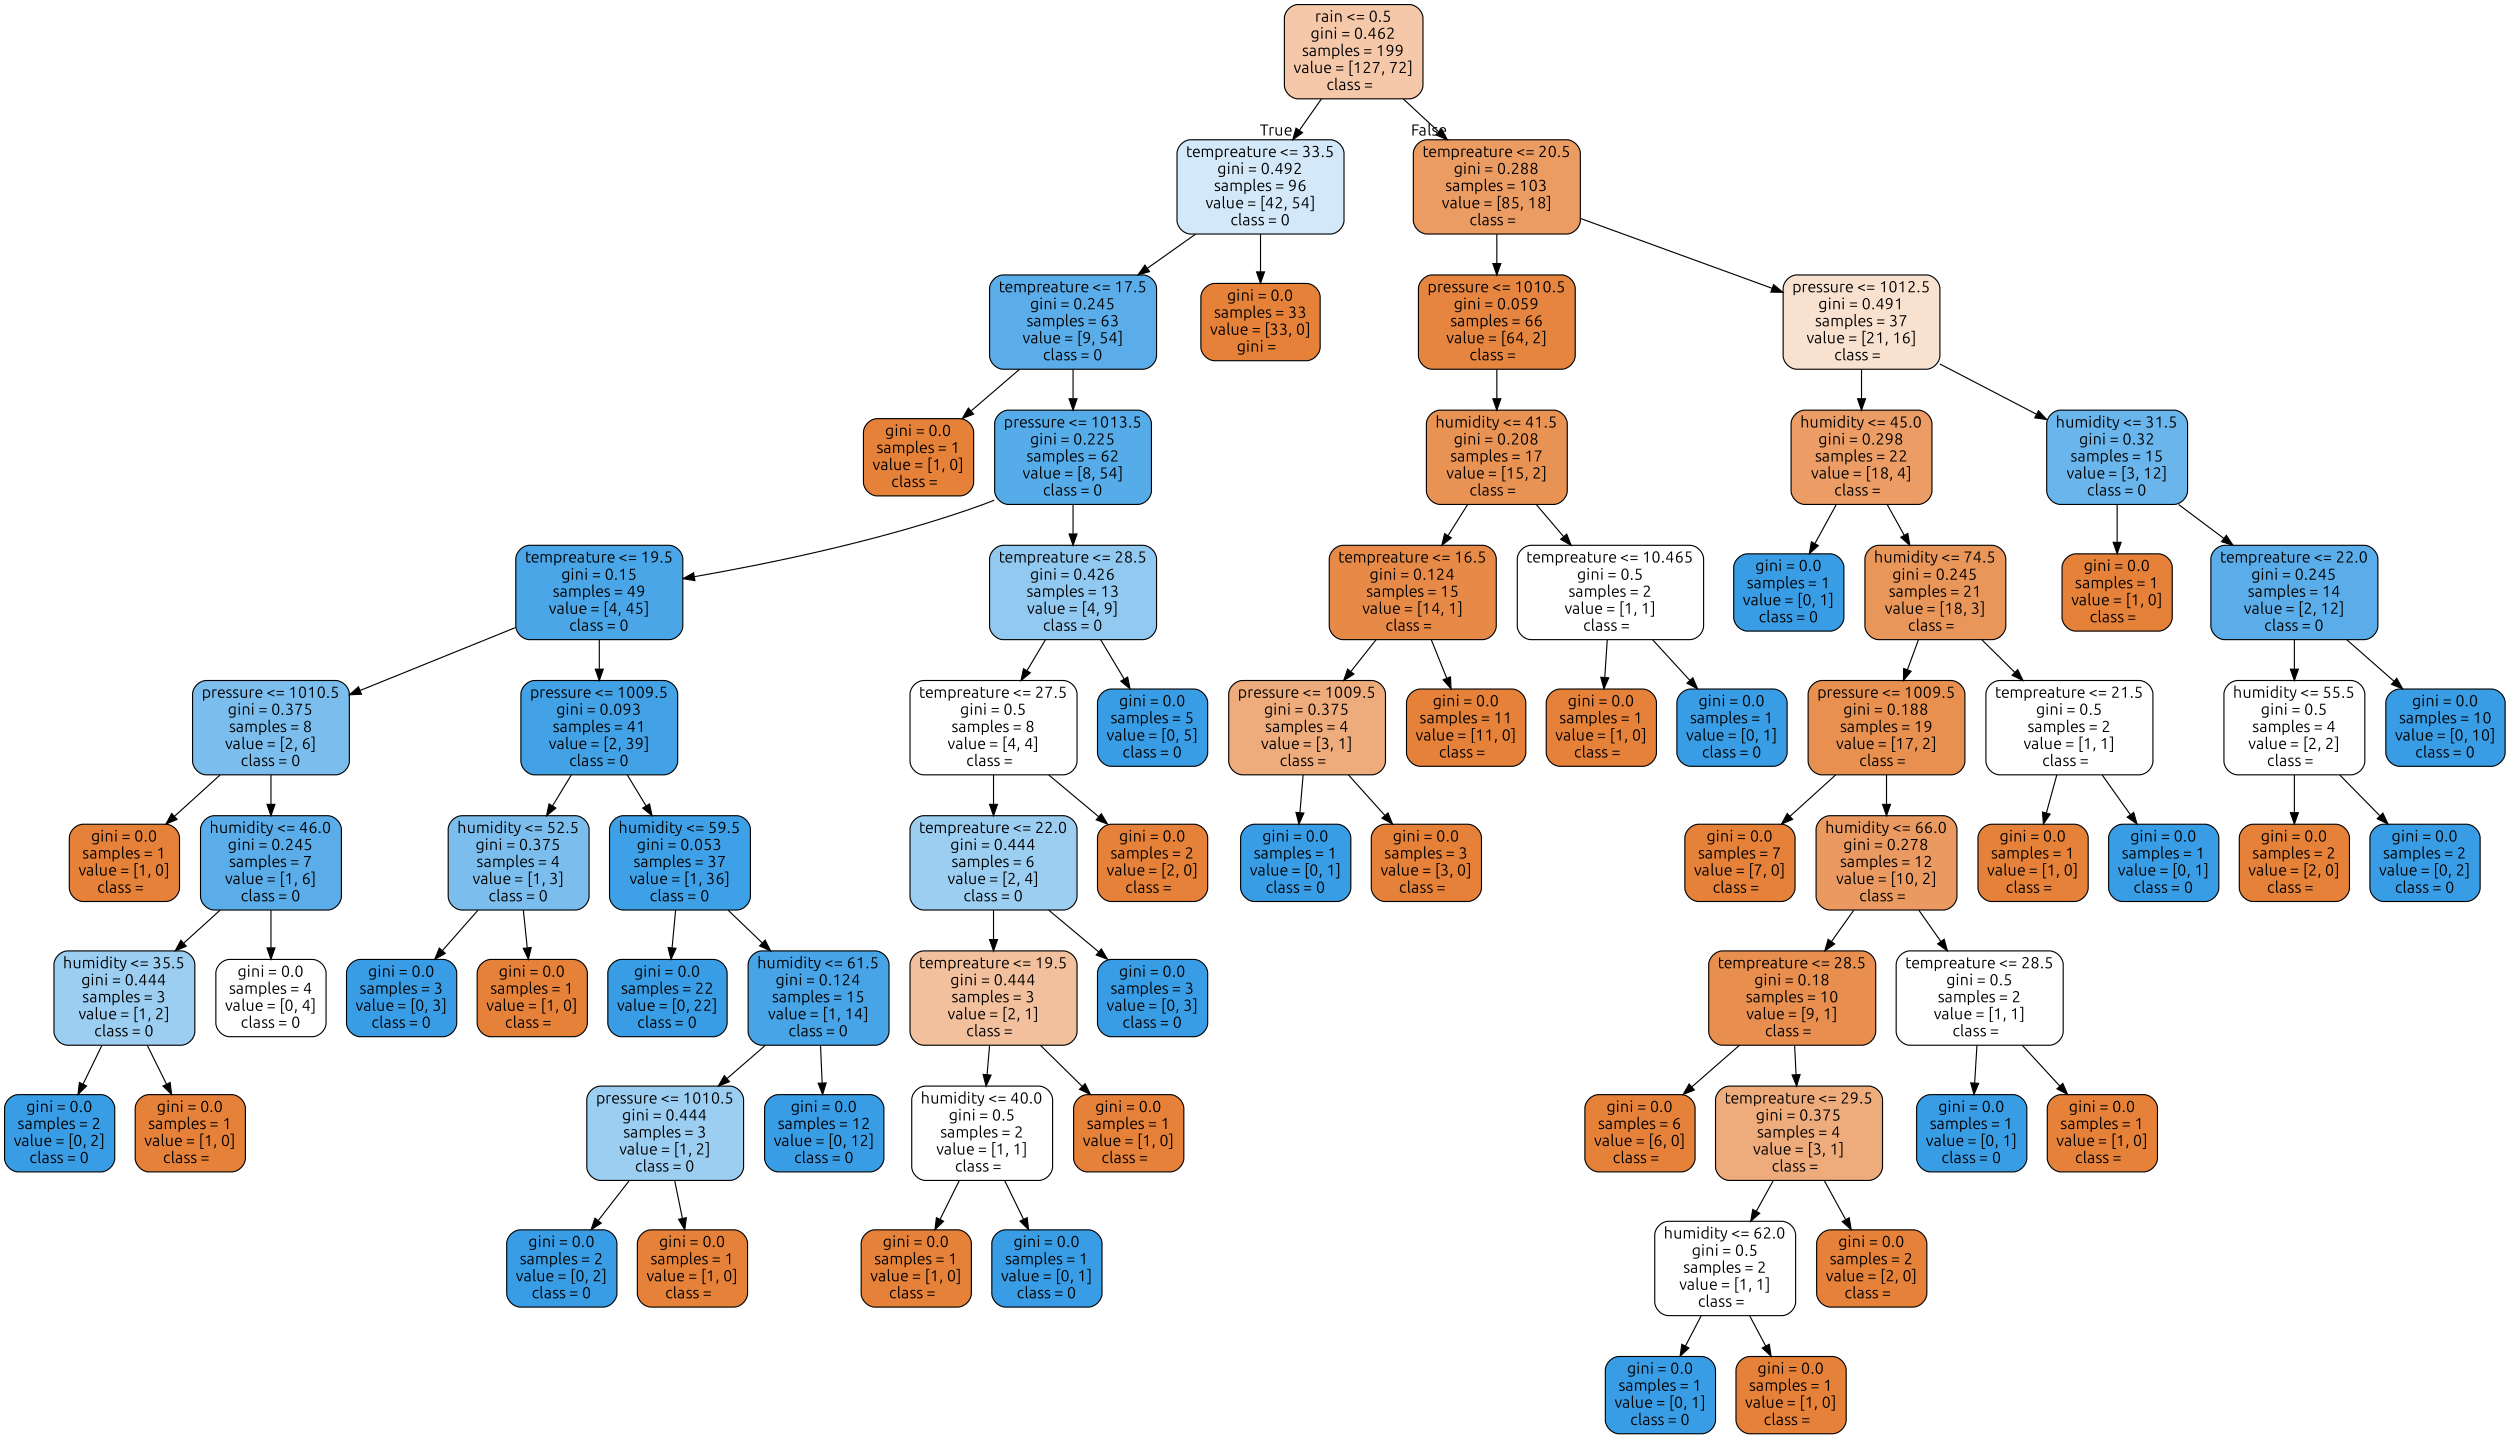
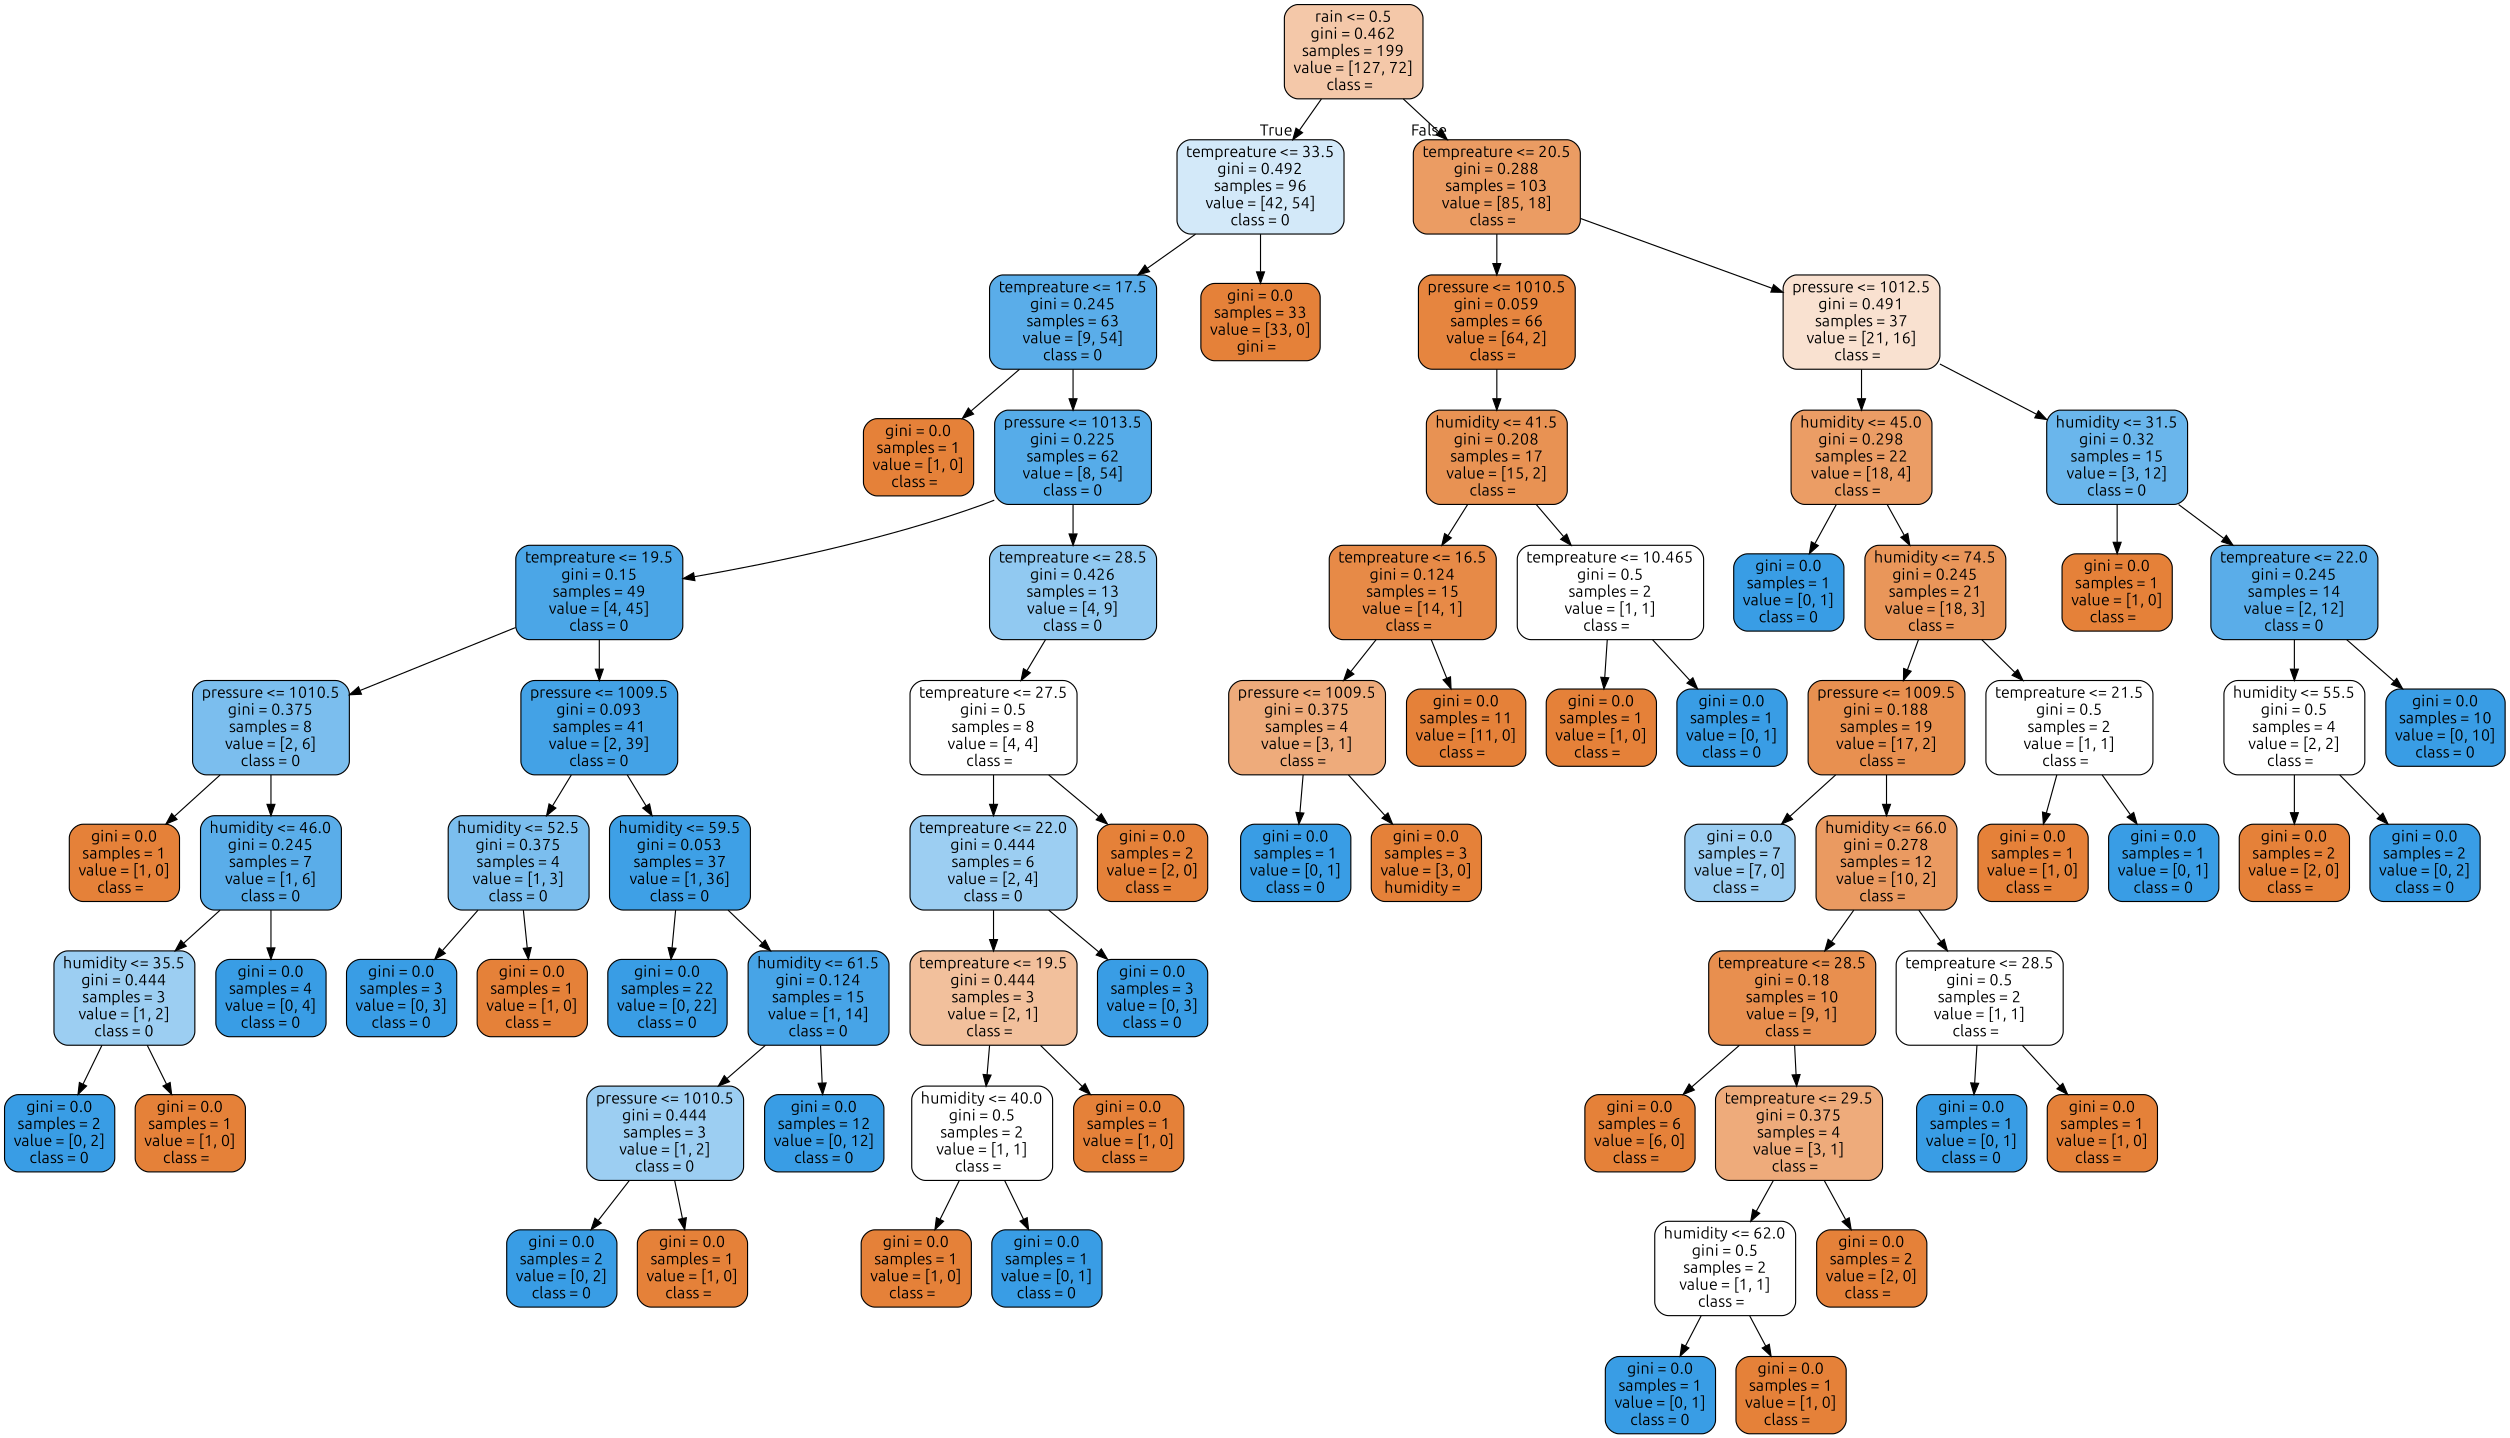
(1153, 728) -> none
(1426, 863) -> (1426, 863)
(1740, 863) -> (1740, 863)
(271, 998) -> (271, 998)
